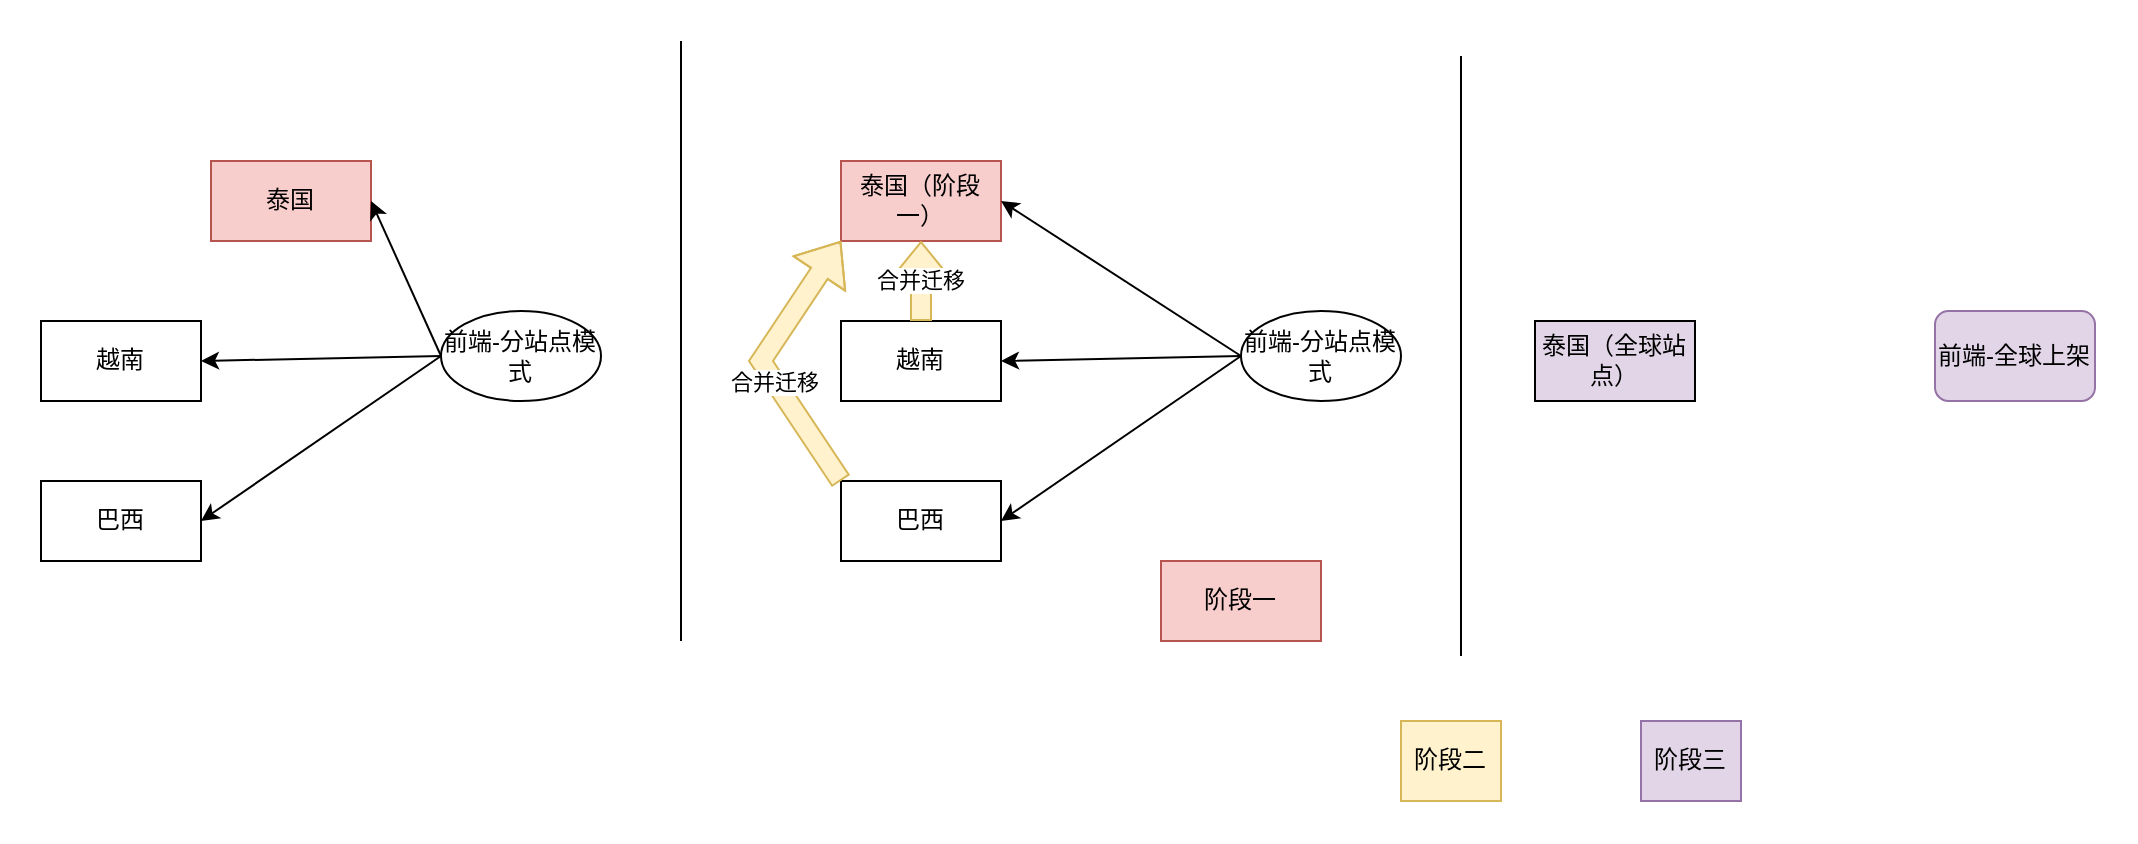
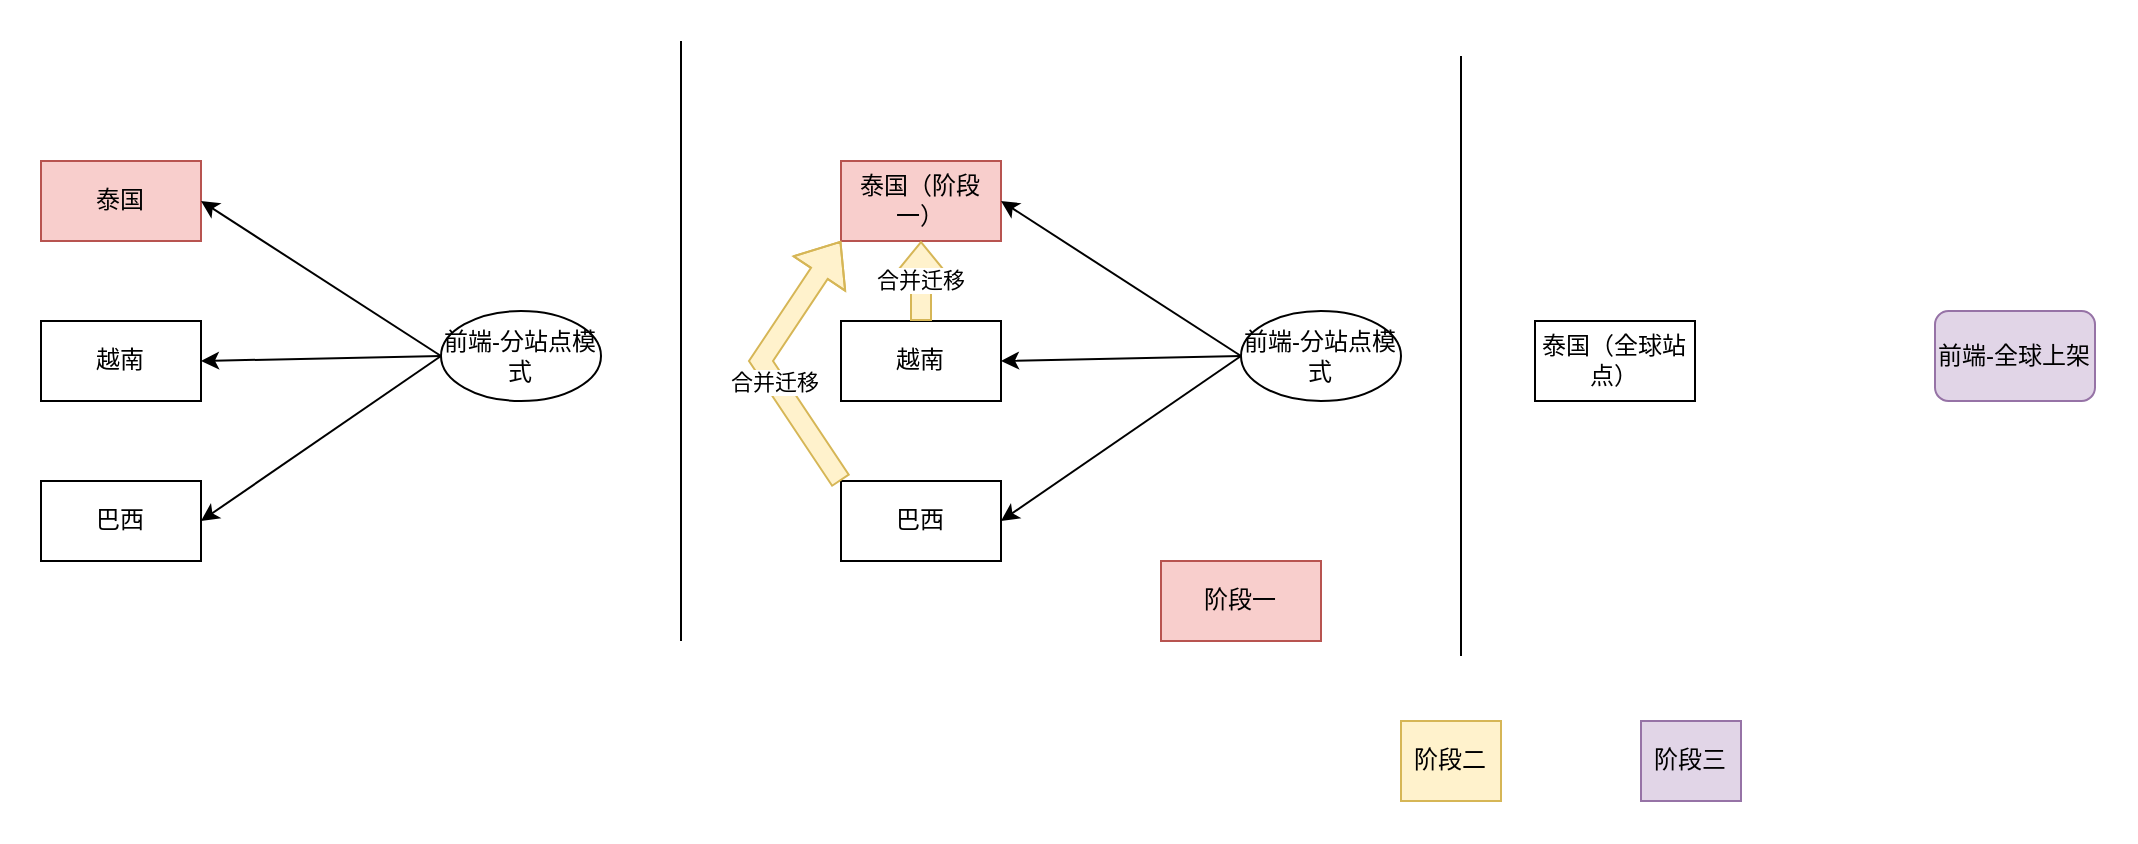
(291, 201) -> (121, 201)
(1615, 361) -> (1615, 361)
